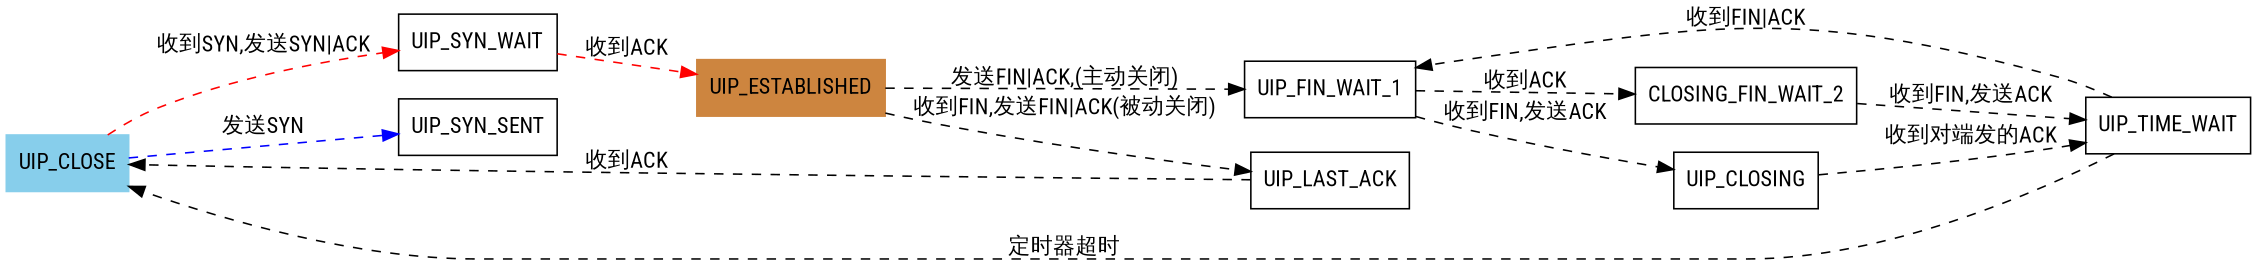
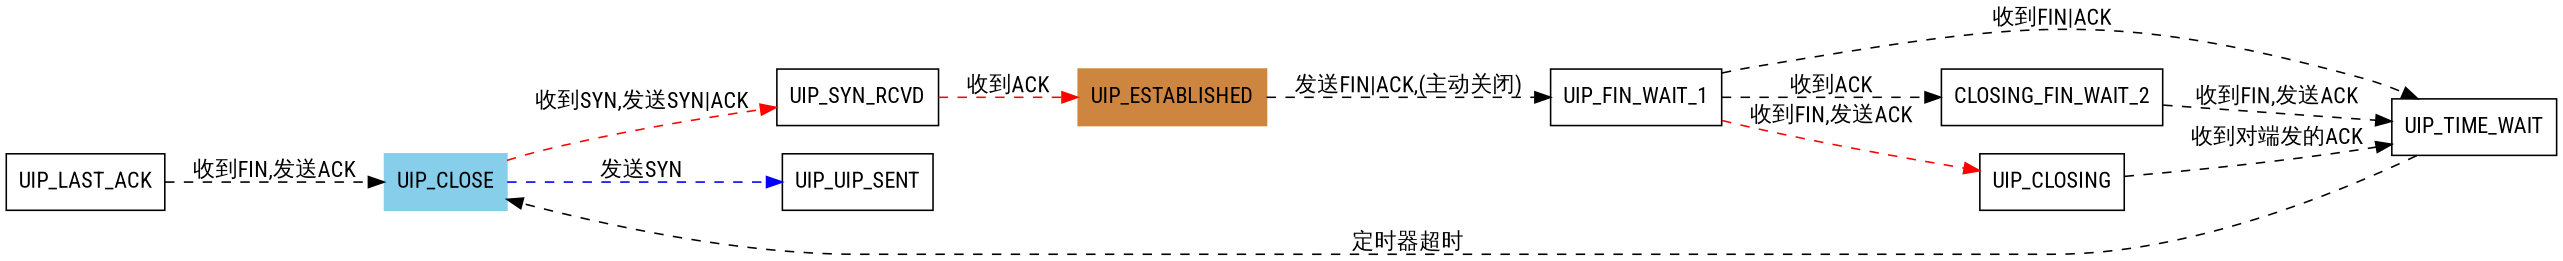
(1775, 29) -> (2064, 30)
(478, 42) -> (858, 97)
(478, 127) -> (858, 182)
(1536, 144) -> (1843, 146)
(1060, 145) -> none
(627, 161) -> (275, 170)
